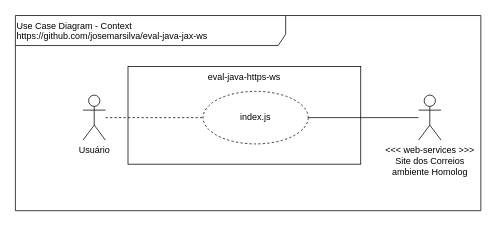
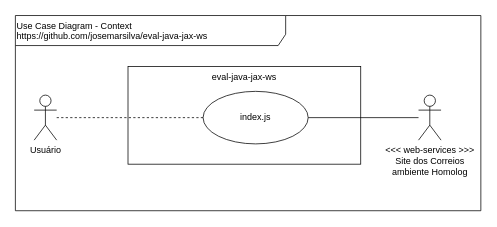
(244, 77) -> (244, 77)
(94, 117) -> (45, 117)
(255, 117) -> (255, 117)
